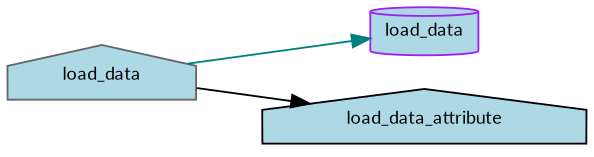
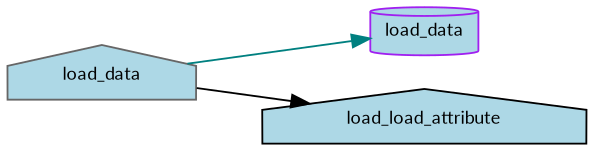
(424, 119) -> (424, 119)
